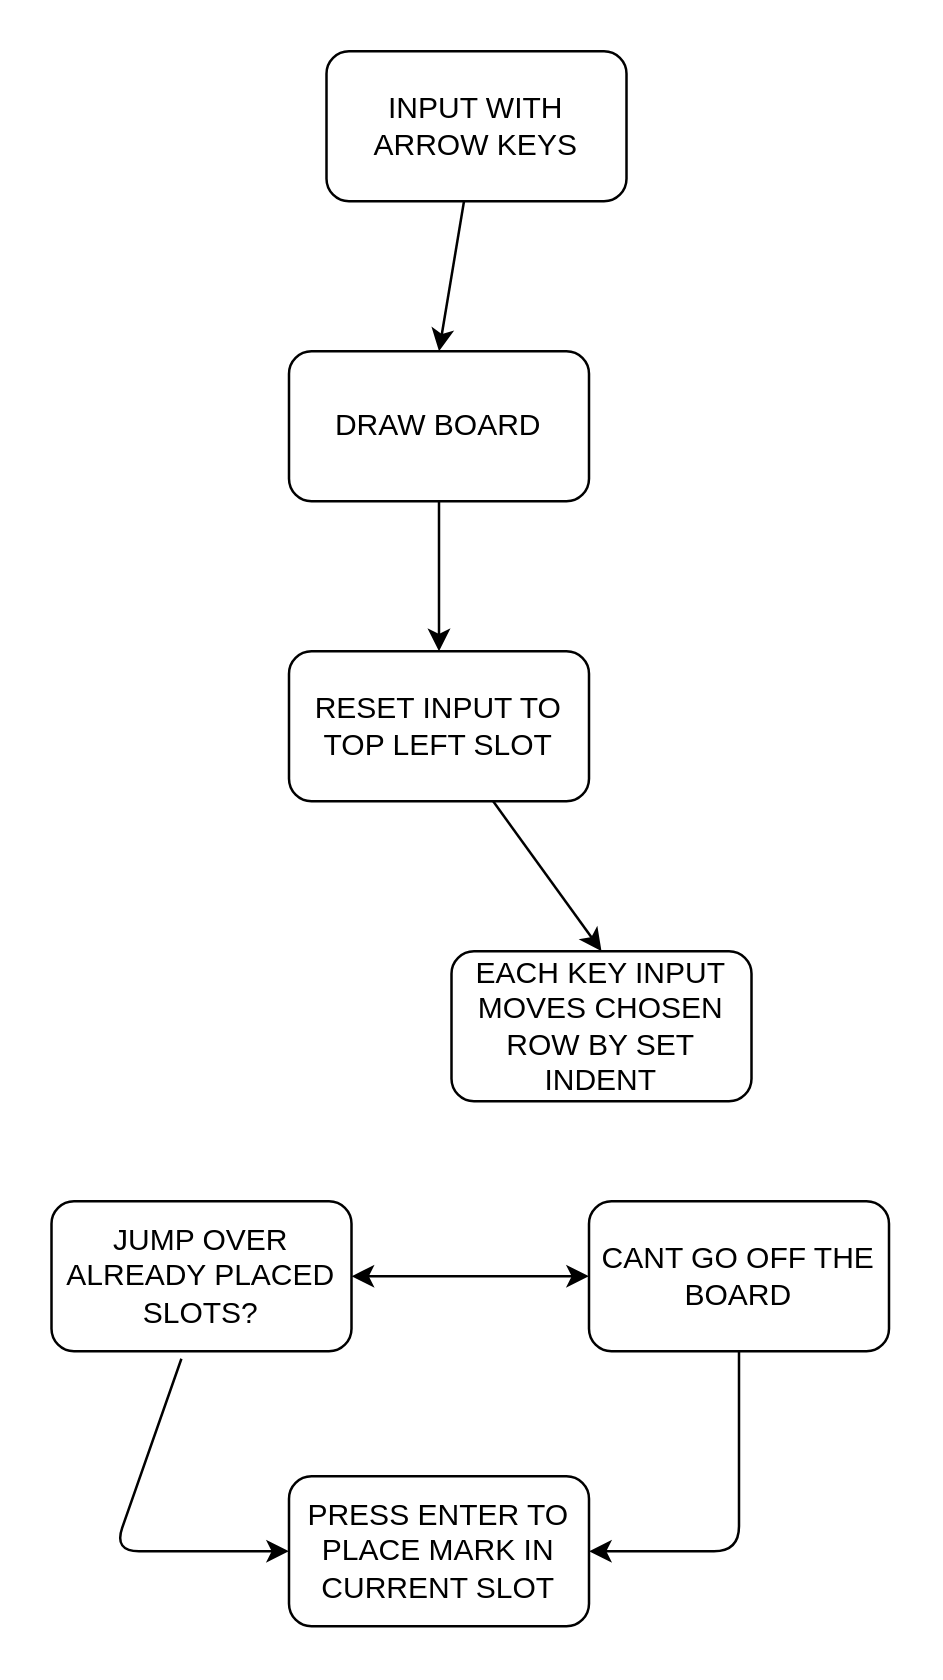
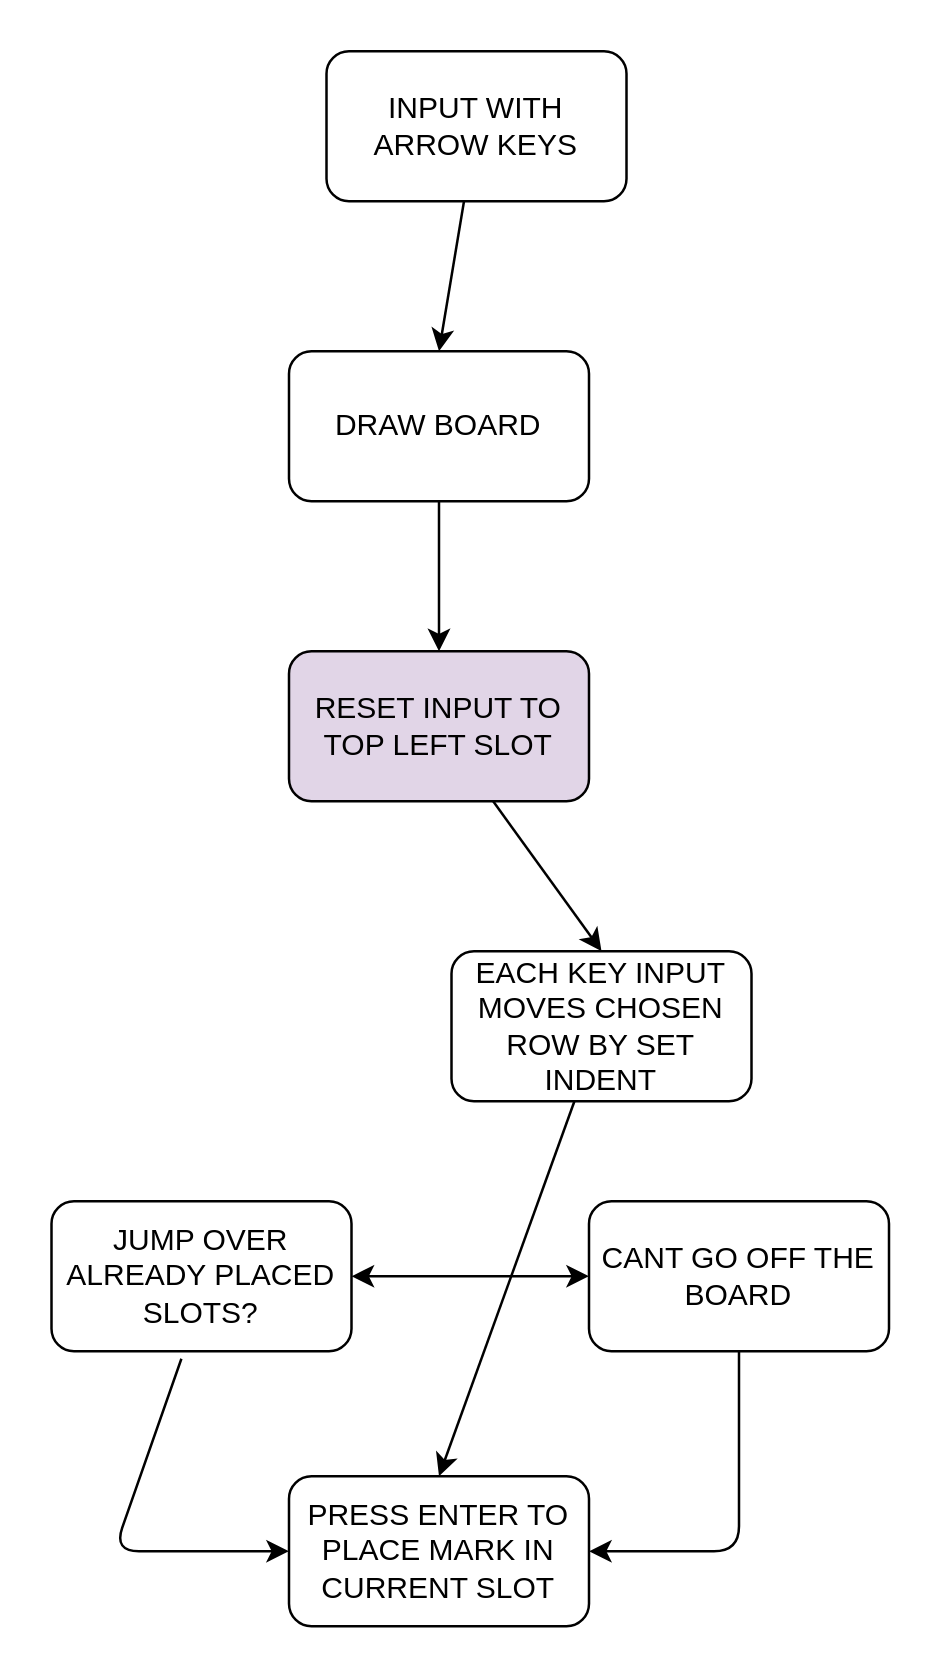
(439, 726) -> (439, 726)
none -> (477, 1371)
